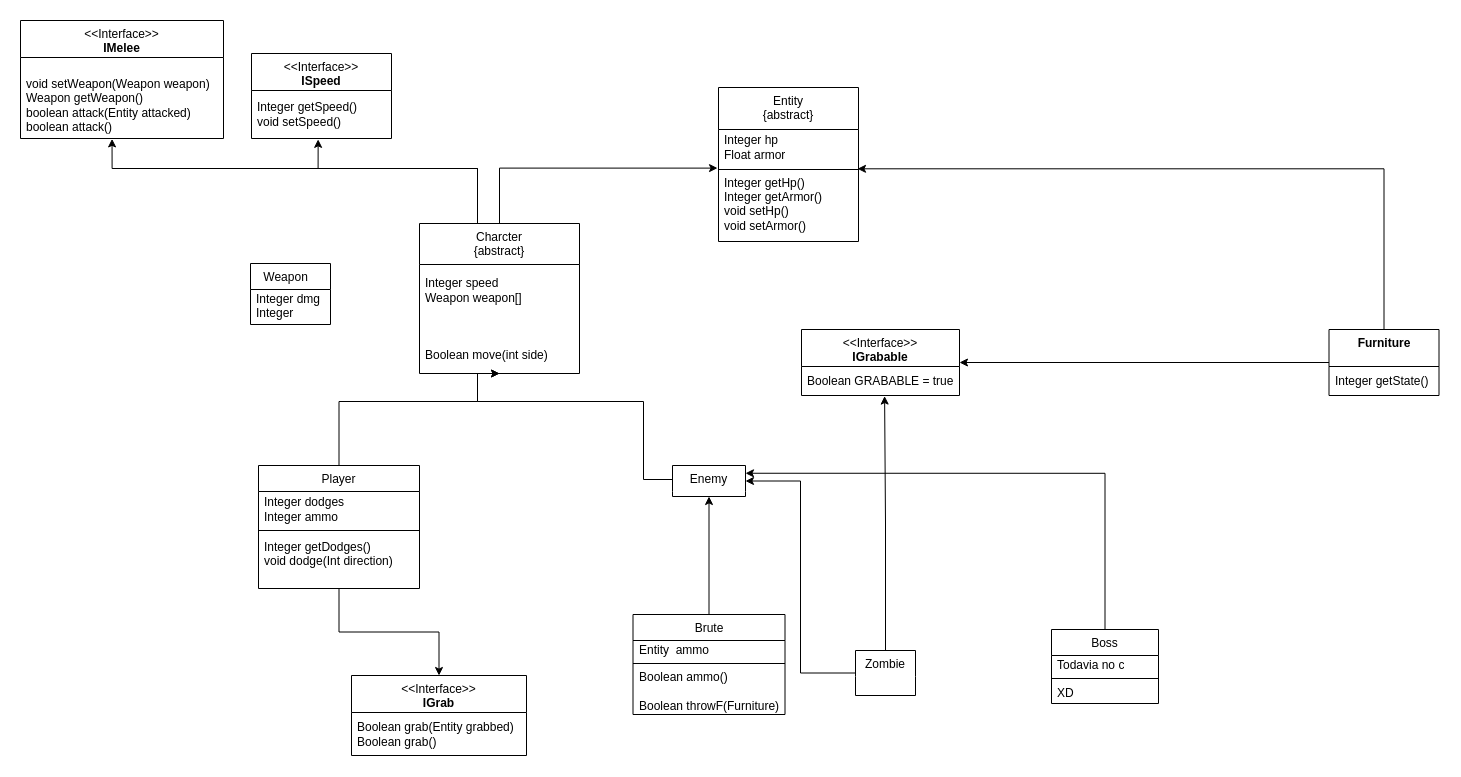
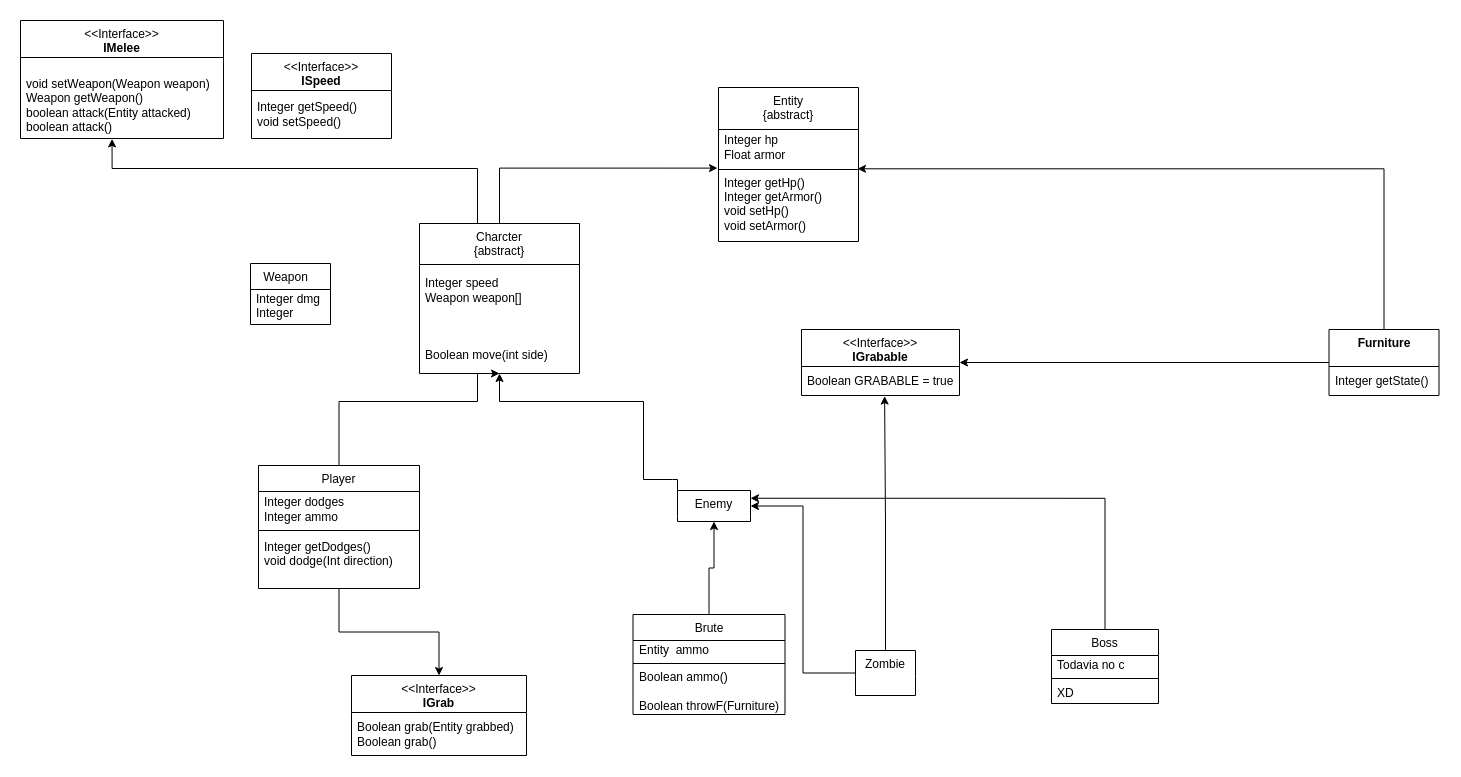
(318, 156) -> none
(709, 481) -> (714, 506)
